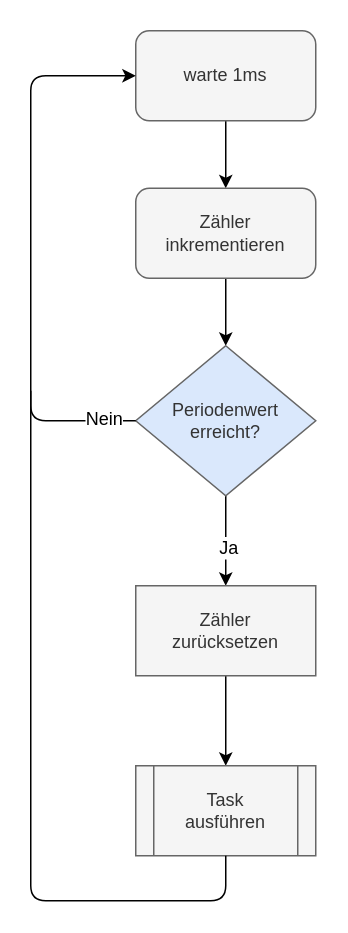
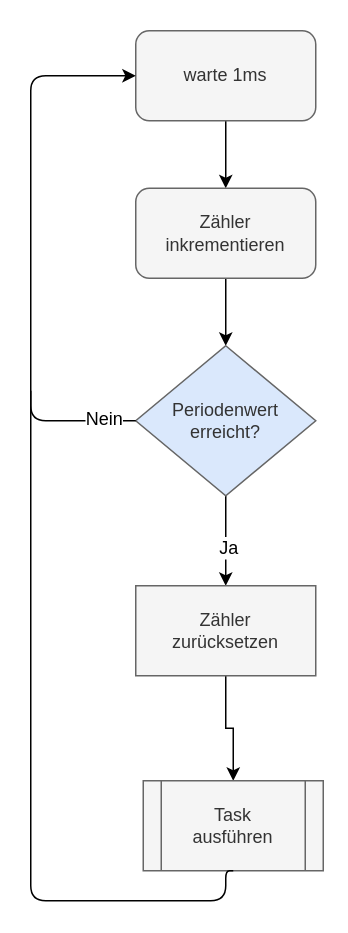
(226, 811) -> (233, 826)
